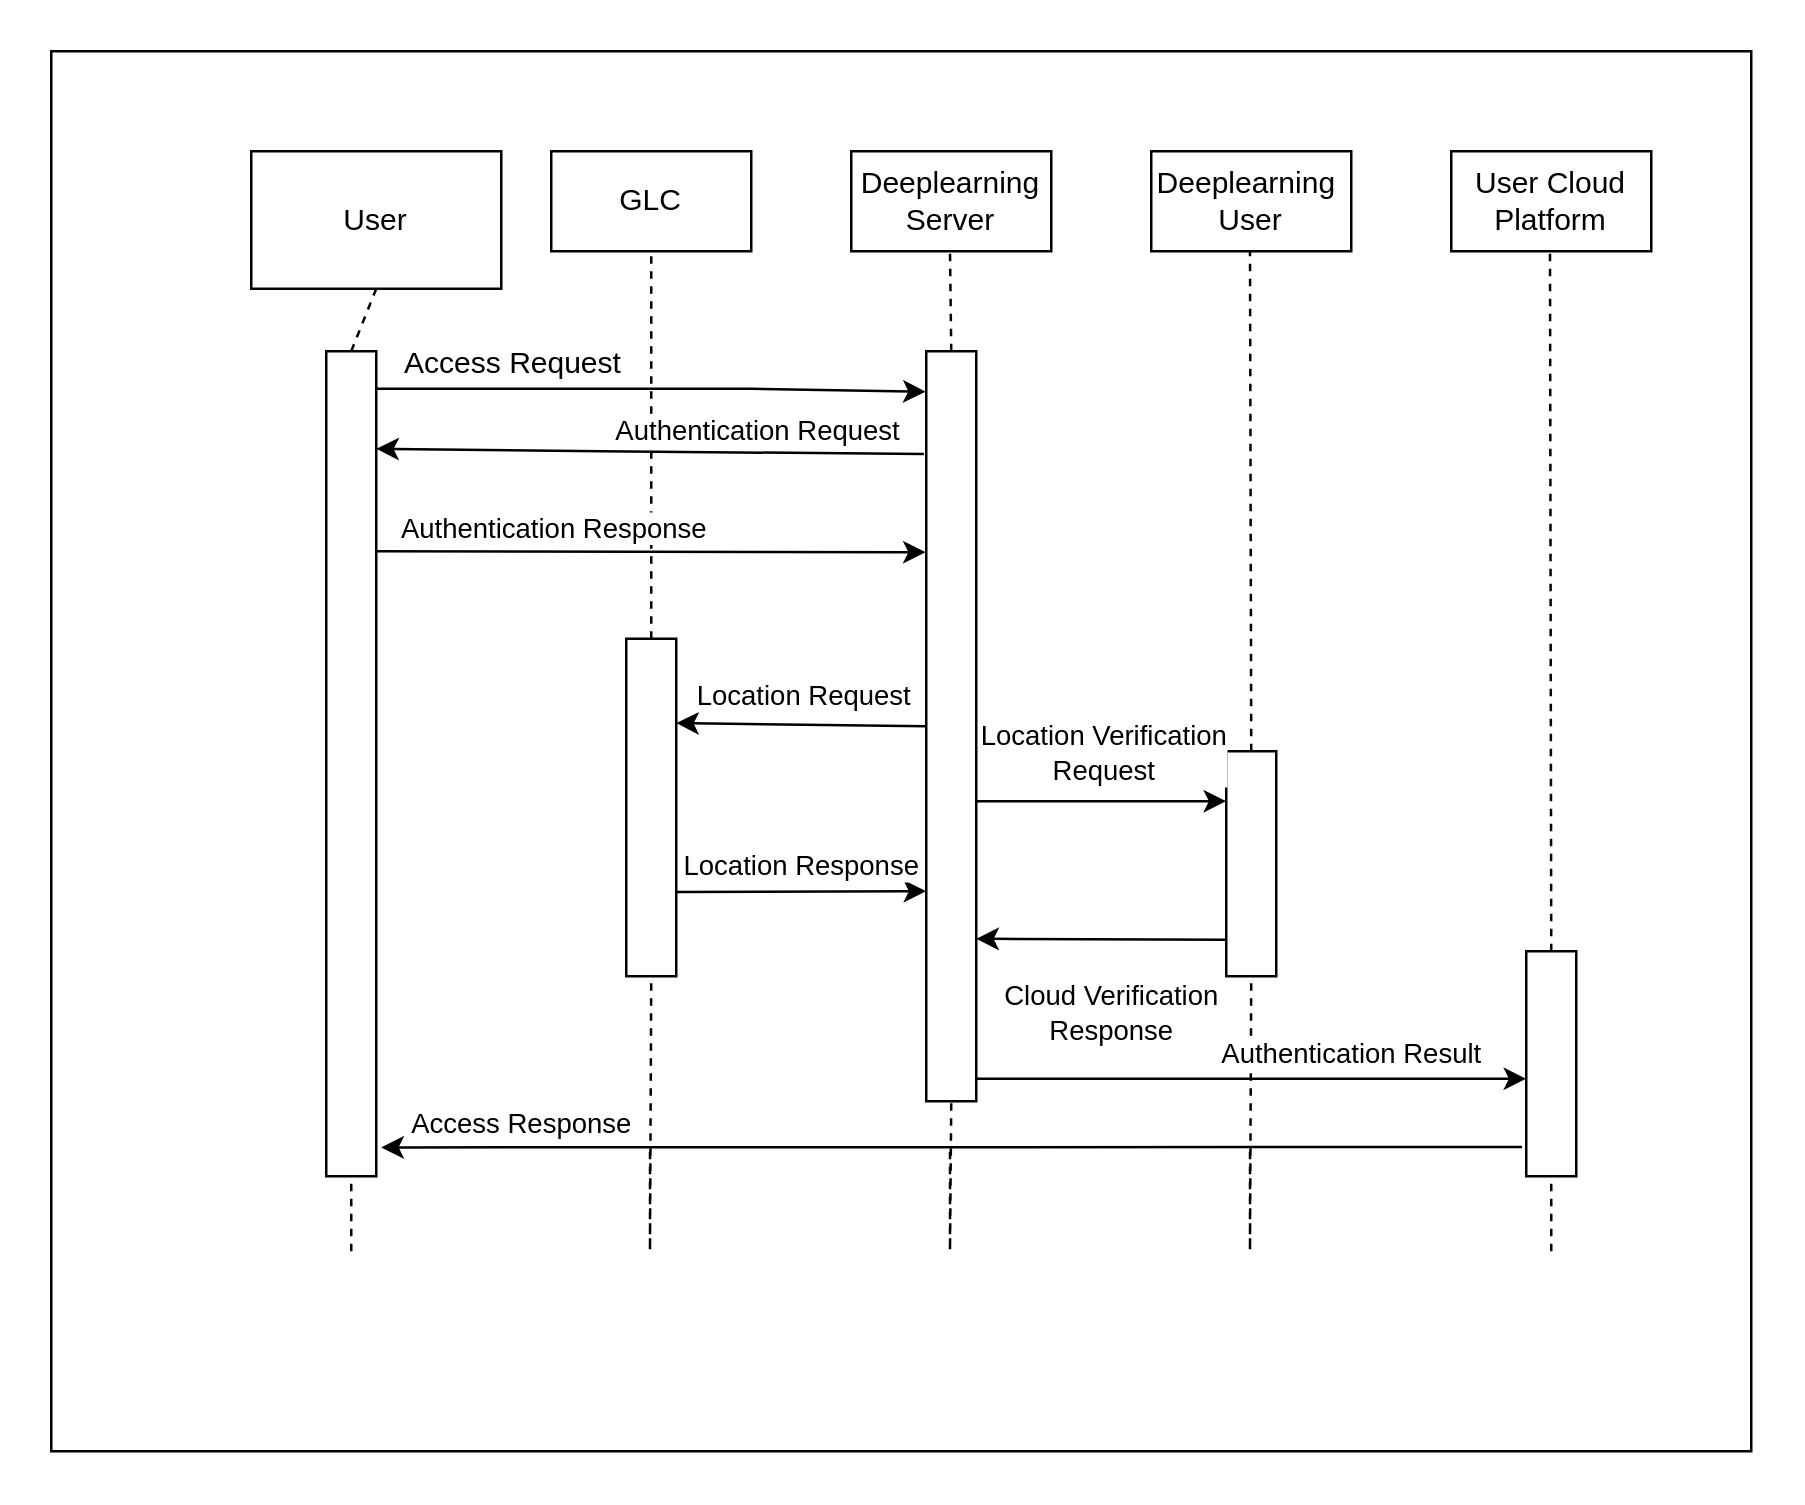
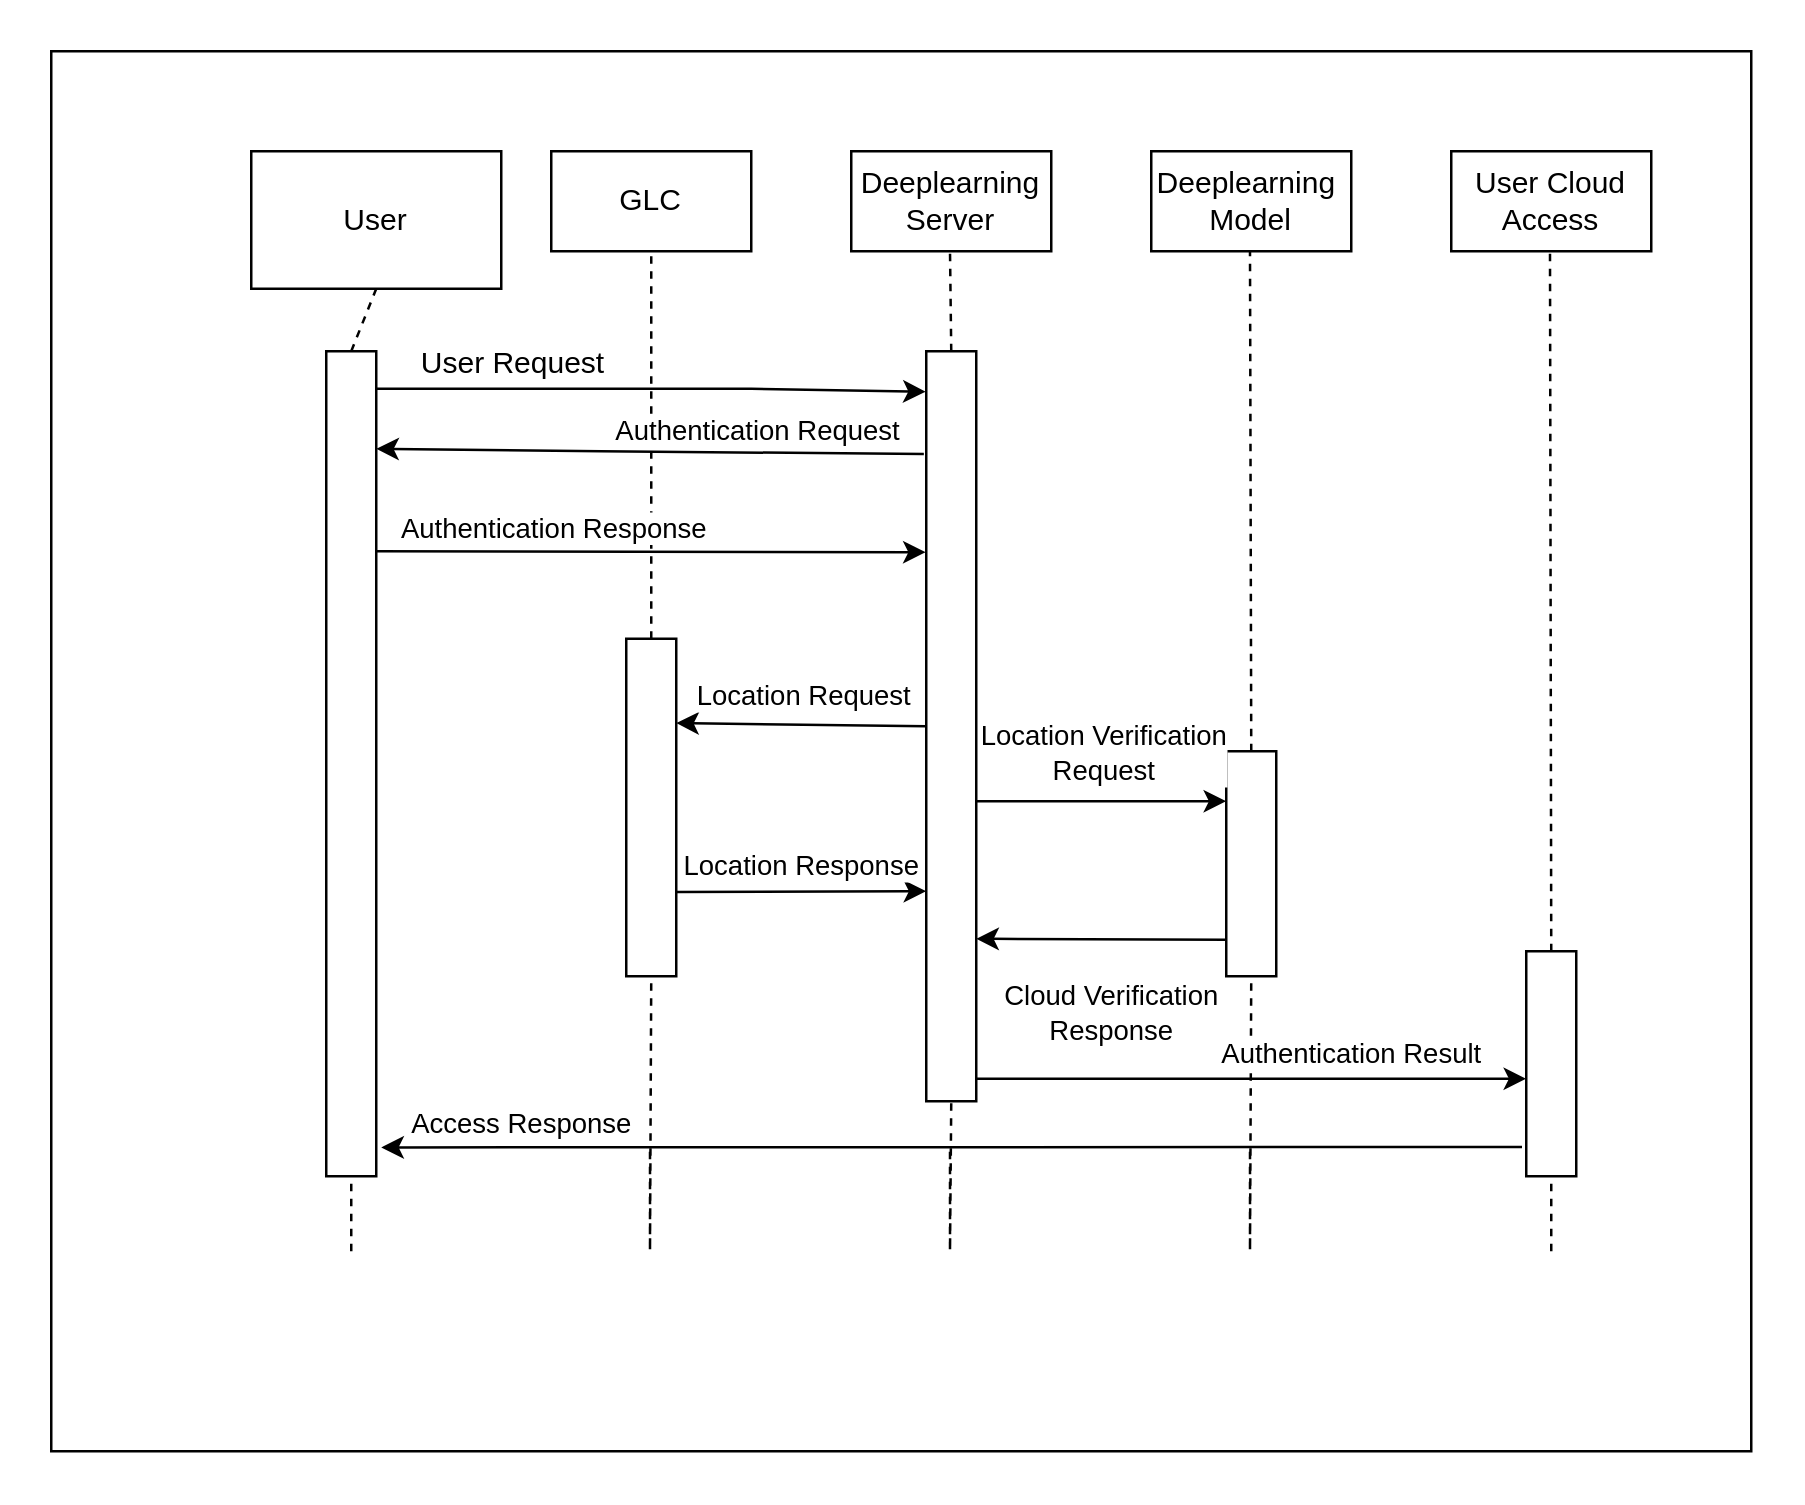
(1251, 201) -> (1251, 201)
(1551, 201) -> (1551, 201)
(514, 364) -> (514, 364)
